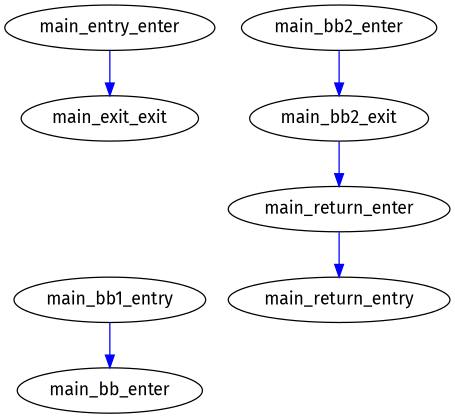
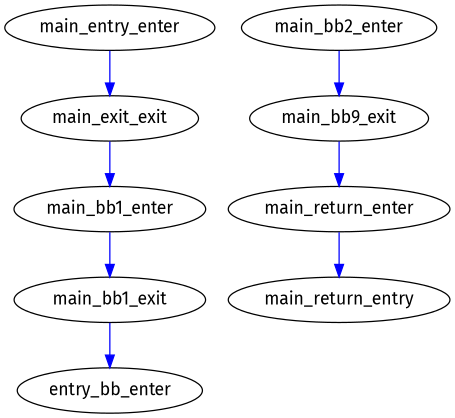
(339, 118) -> (339, 118)
none -> (110, 209)
(110, 300) -> (110, 300)
(110, 391) -> (110, 391)
